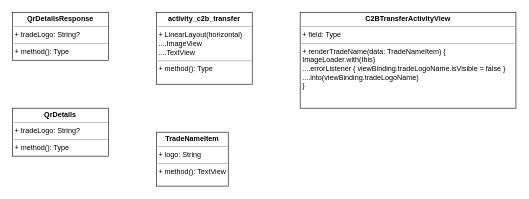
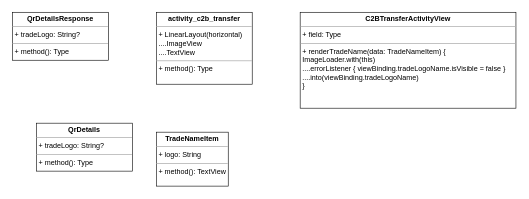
(60, 132) -> (84, 147)
